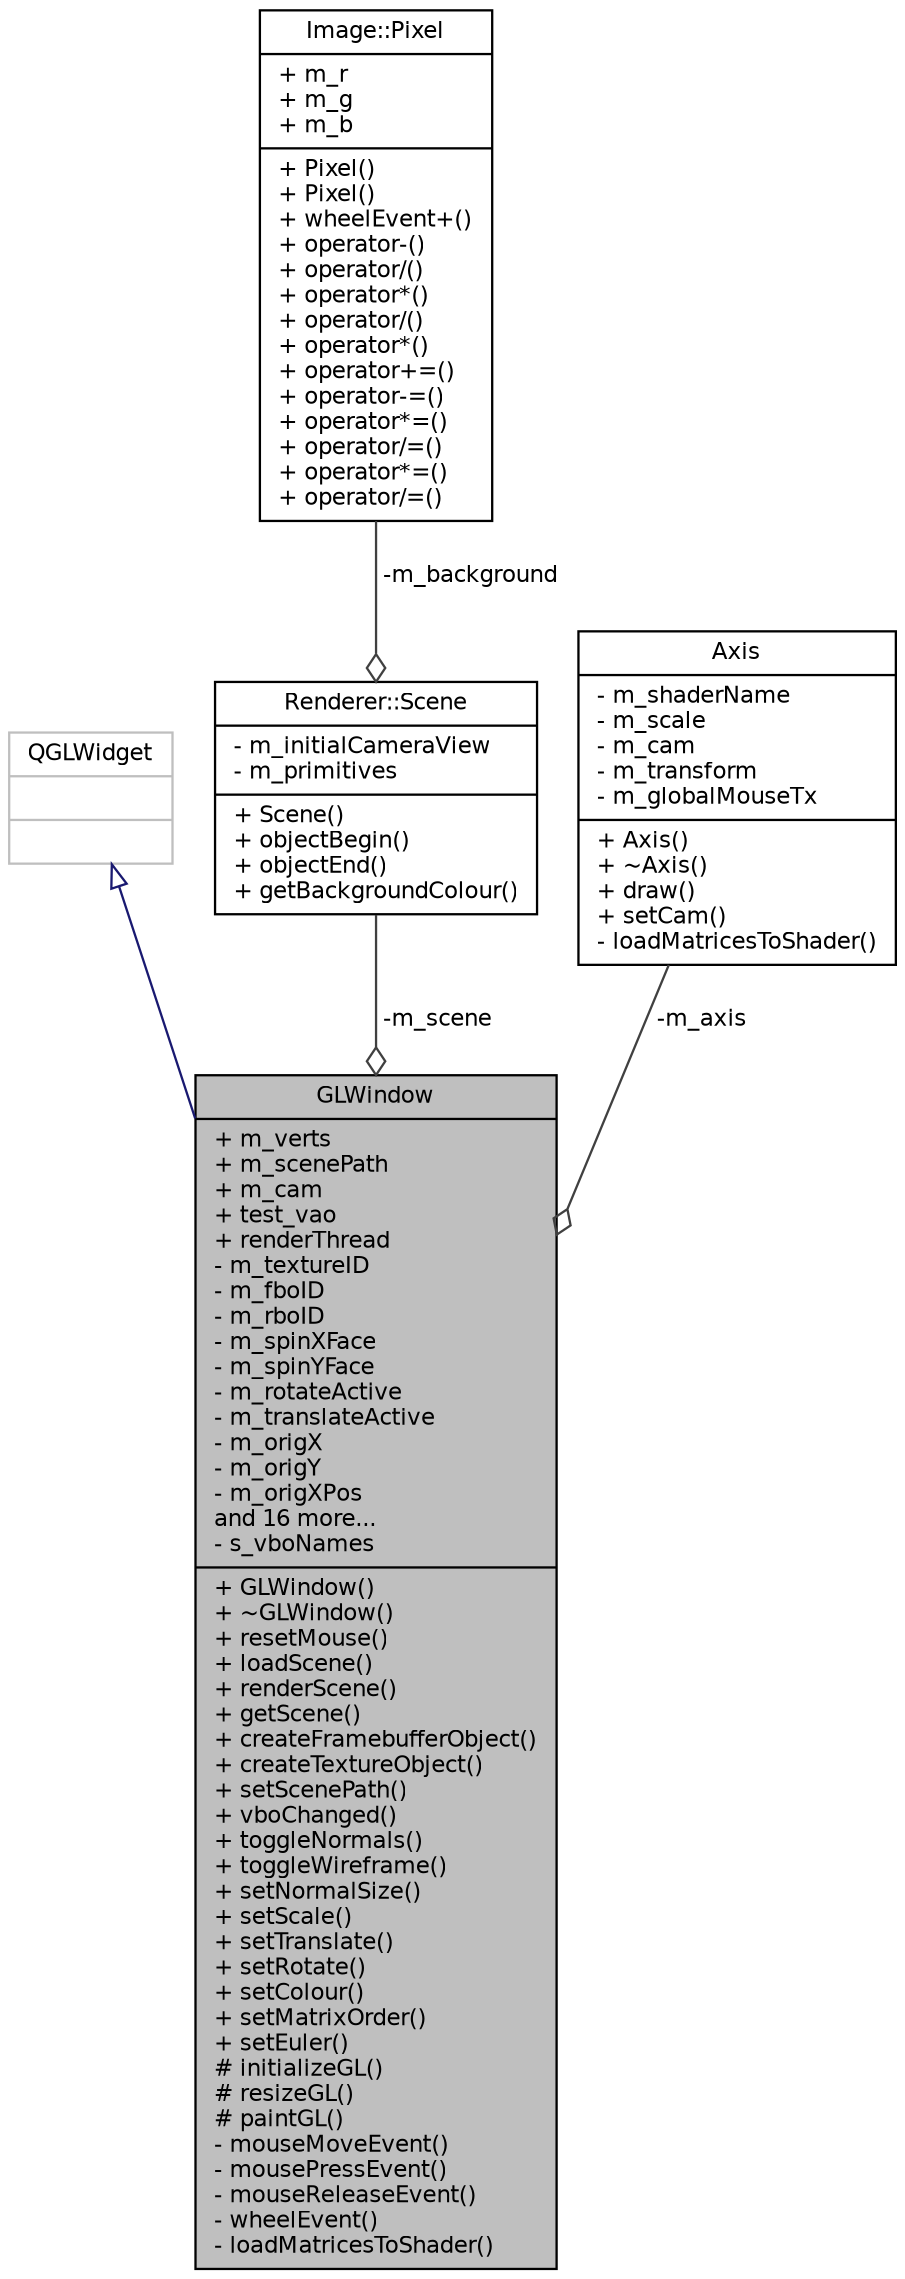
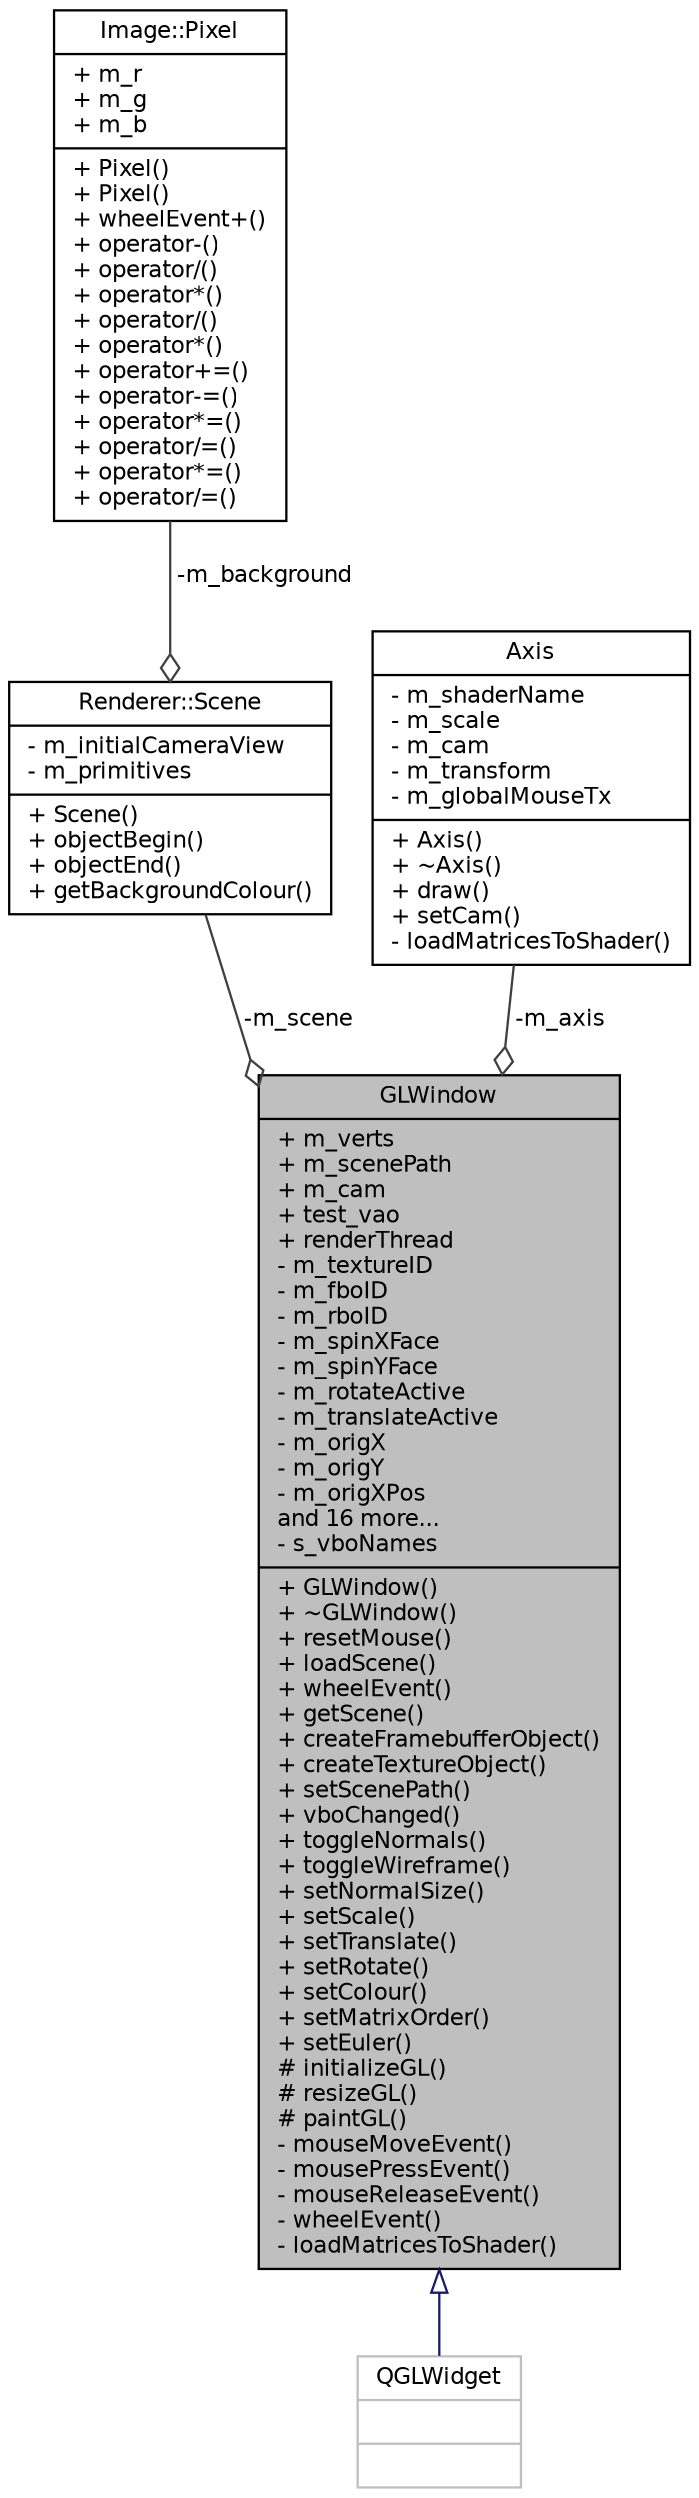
(157, 1002) -> (439, 2324)
(306, 1689) -> (365, 1689)
